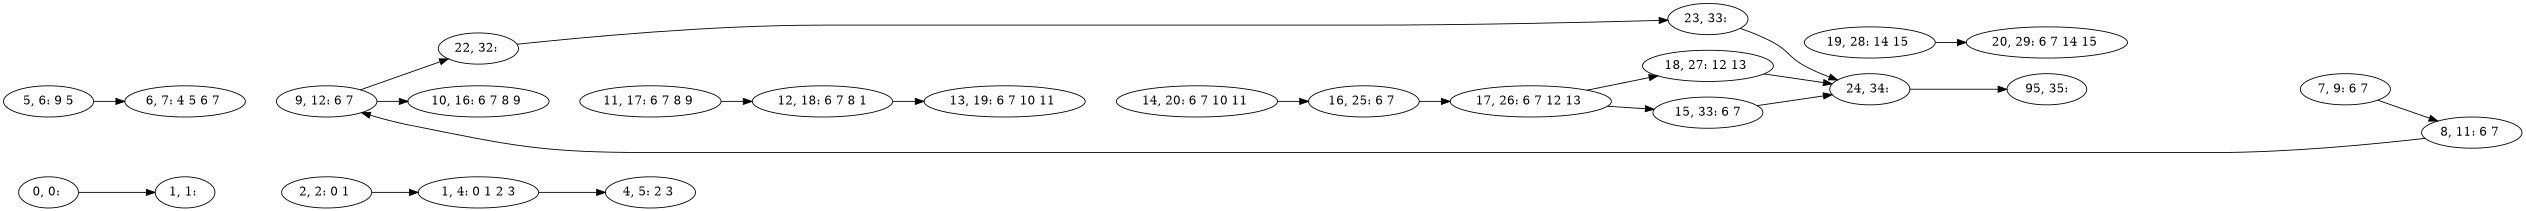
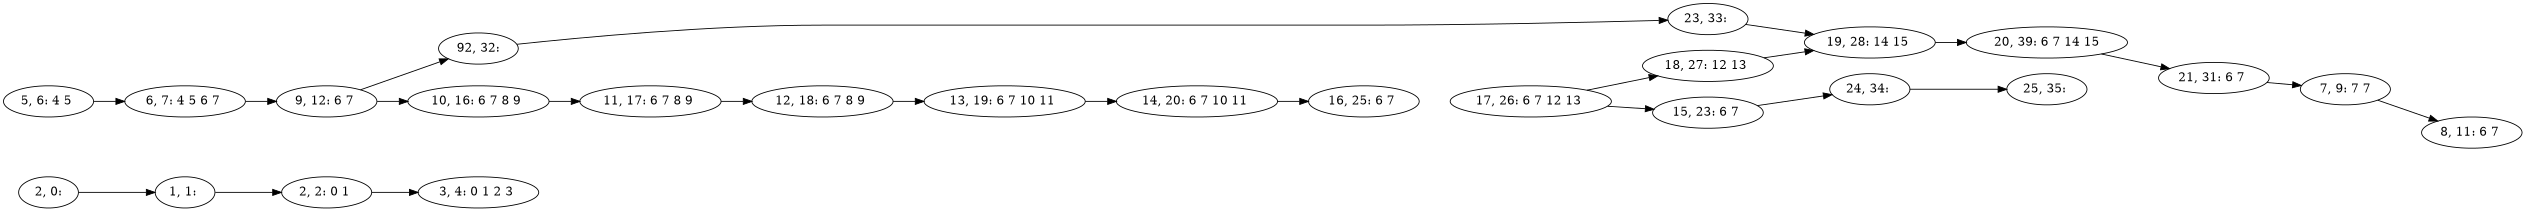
(2047, 42) -> (2047, 42)
(478, 49) -> (478, 49)
(1786, 51) -> (1775, 29)
(1794, 78) -> (1784, 55)
none -> (2214, 78)
(2047, 89) -> (2047, 89)
(2345, 89) -> (2345, 89)
(49, 101) -> (49, 101)
none -> (560, 101)
(822, 101) -> (822, 101)
none -> (1096, 101)
(1430, 101) -> none
(1708, 113) -> (1708, 113)
(1396, 153) -> (257, 101)
(49, 192) -> (49, 192)
none -> (244, 192)
(478, 192) -> (478, 192)
(650, 192) -> none
